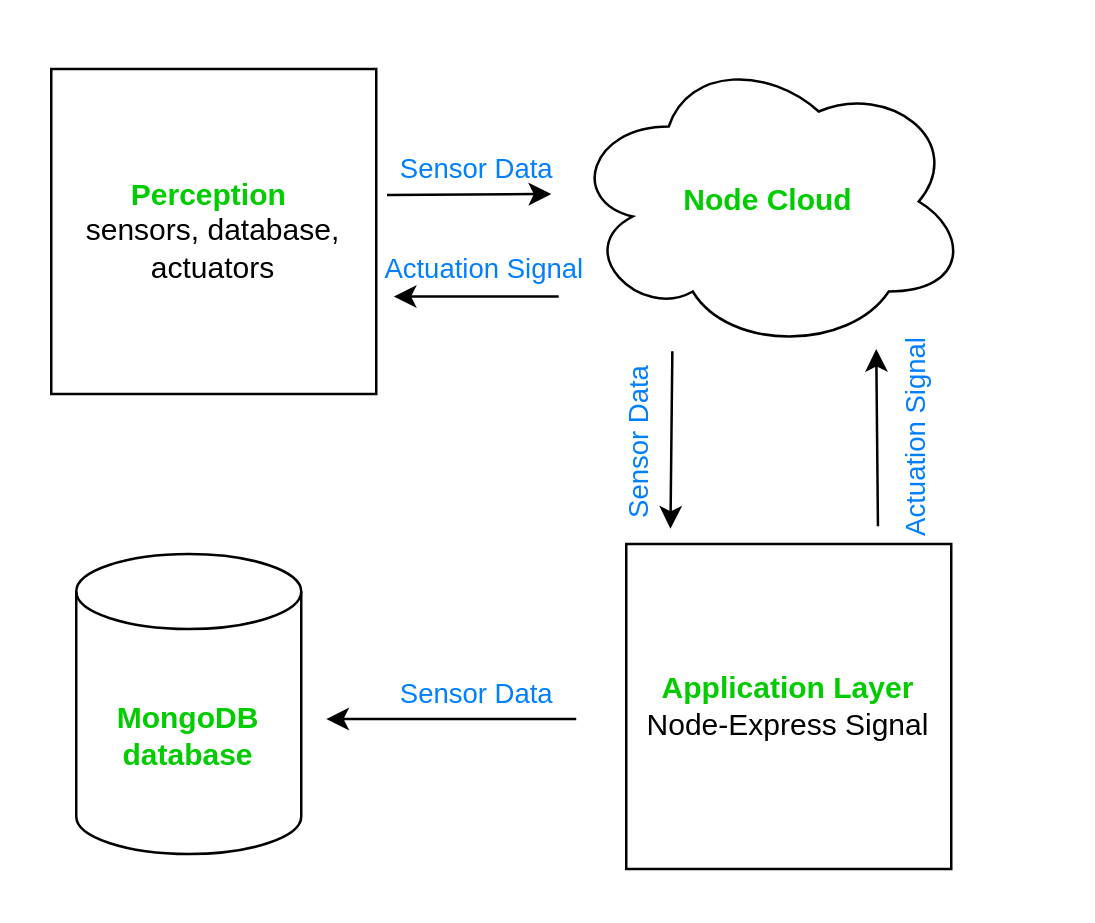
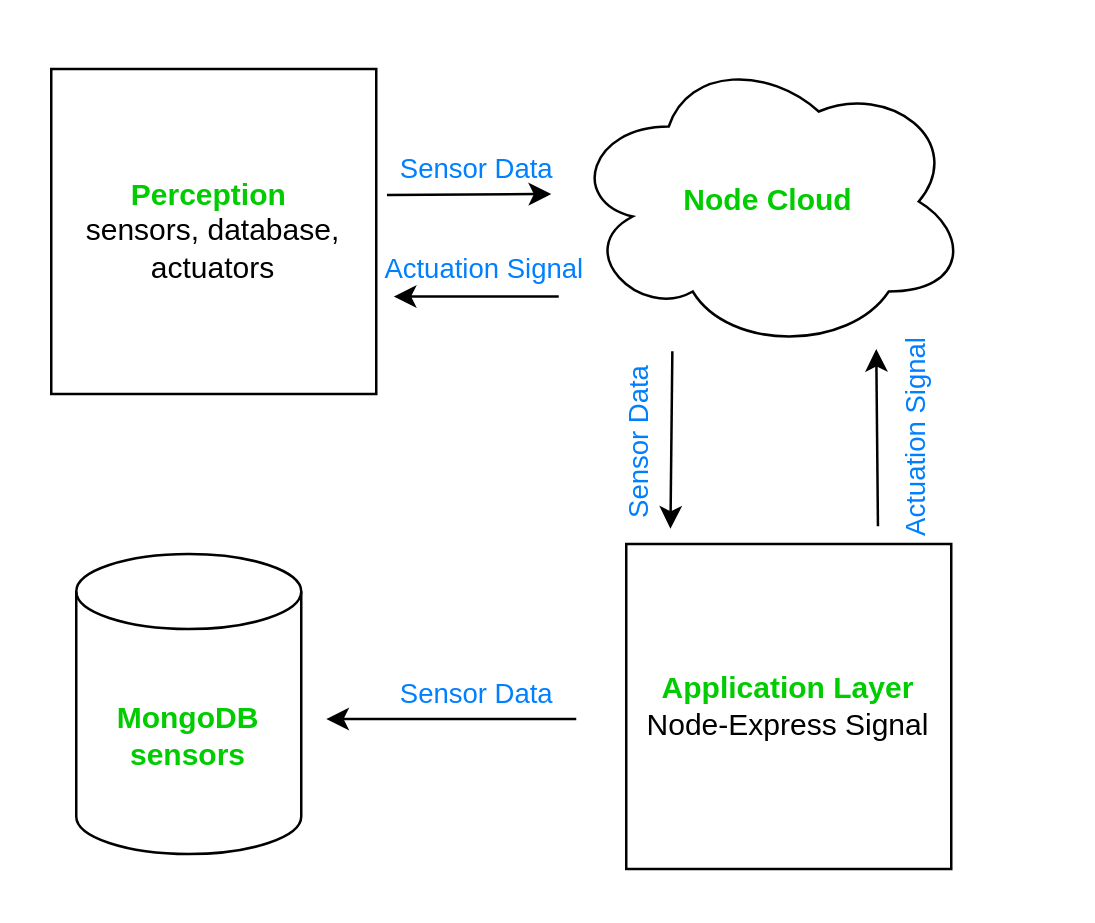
(189, 736) -> (189, 736)
